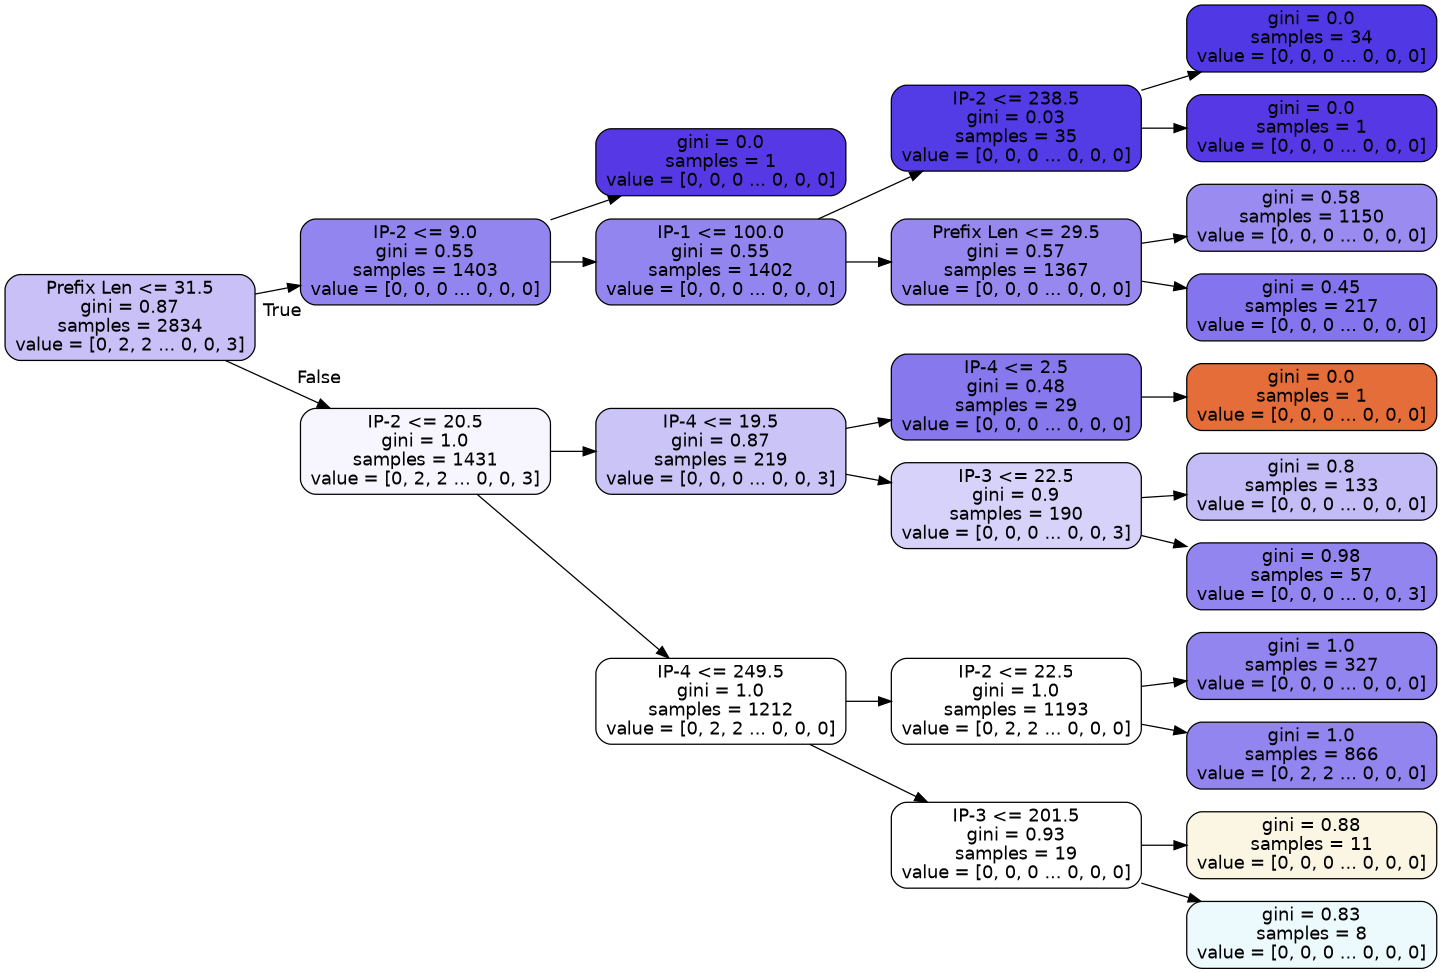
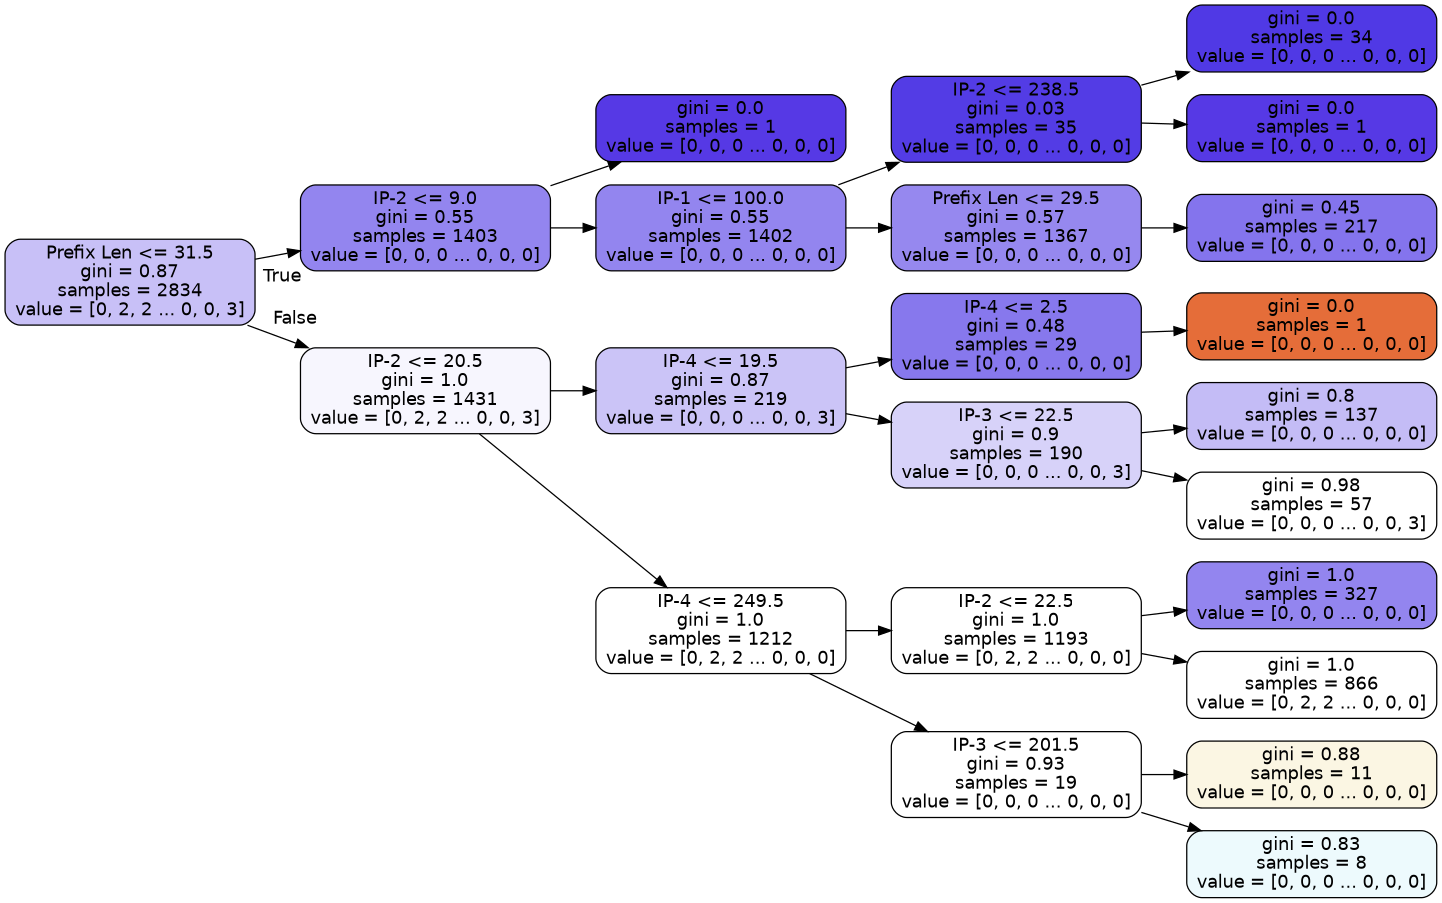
(1312, 218) -> none
(1312, 487) -> (1312, 416)
(1312, 576) -> (1312, 506)
(1312, 756) -> (1312, 685)
